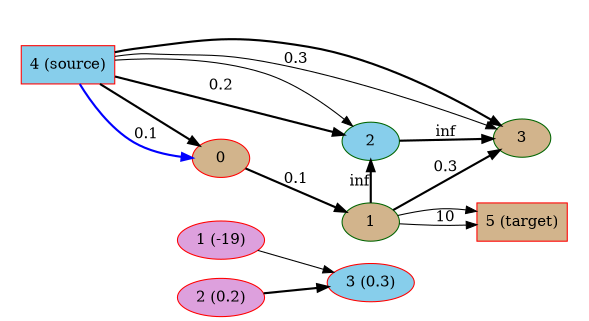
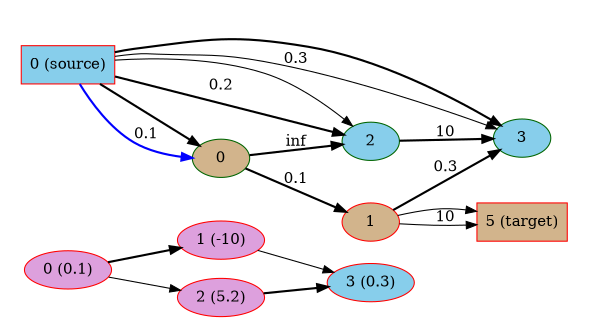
(68, 65) -> (68, 65)
(446, 132) -> (446, 132)
(522, 138) -> (522, 138)
(221, 158) -> (221, 158)
(371, 179) -> (291, 150)
(371, 222) -> (371, 222)
(221, 240) -> (221, 240)
none -> (68, 270)
(221, 298) -> (221, 298)
